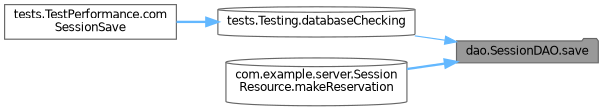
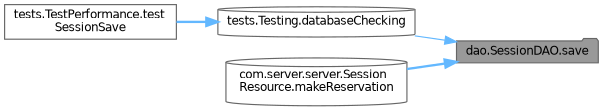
(90, 22) -> (90, 22)
(316, 82) -> (316, 82)
